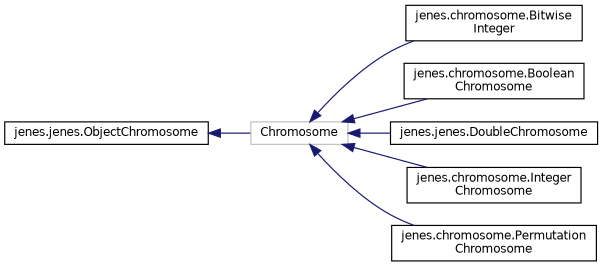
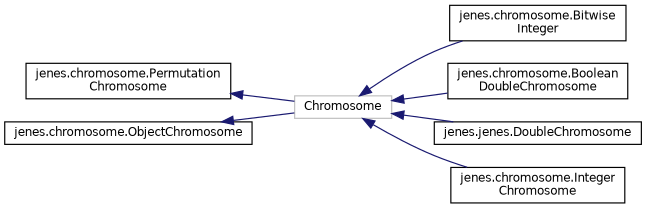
(494, 81) -> (538, 81)
(106, 133) -> (128, 133)
(362, 195) -> (269, 98)
